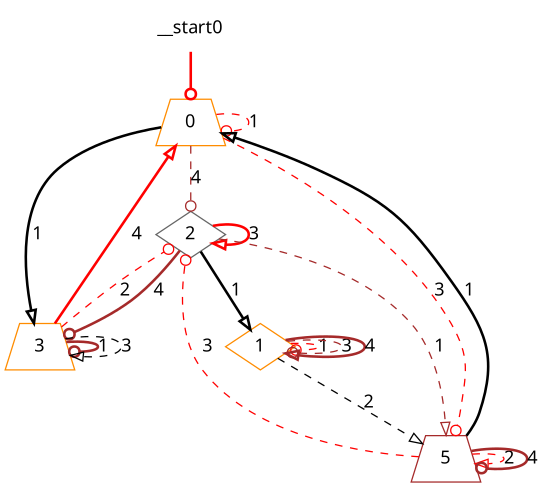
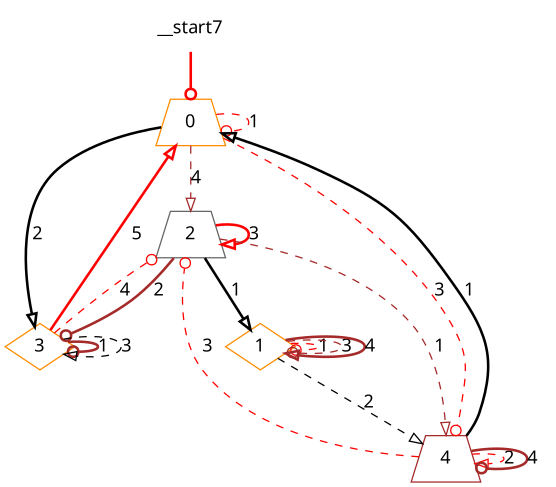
(191, 28) -> (191, 28)
(191, 173) -> (191, 172)
(38, 235) -> (38, 235)
(137, 235) -> (137, 235)
(191, 235) -> (191, 235)
(126, 291) -> (126, 291)
(159, 291) -> (159, 291)
(40, 347) -> (40, 347)
(446, 459) -> (446, 459)
